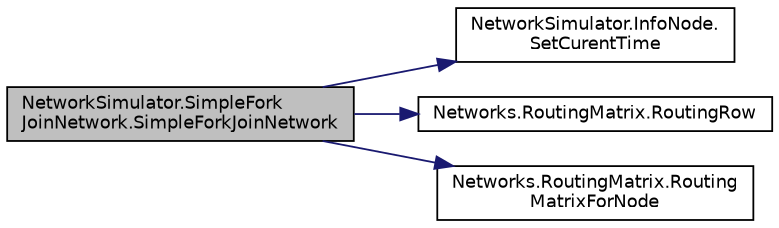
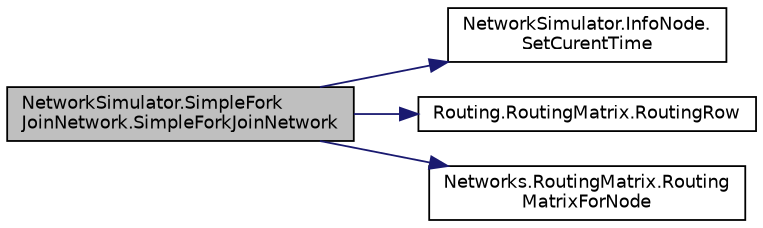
(595, 114) -> (587, 114)
